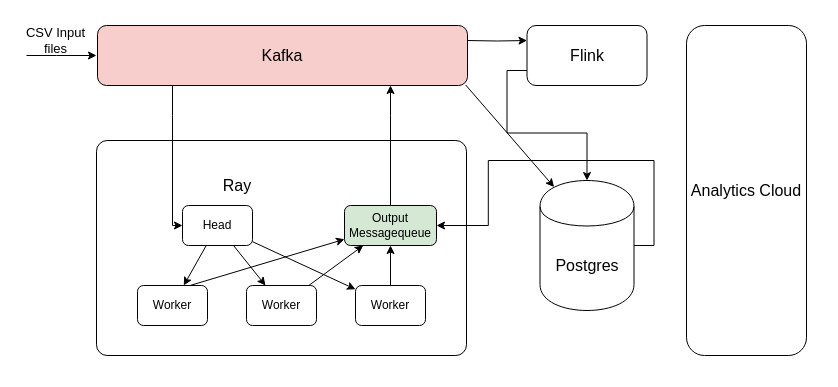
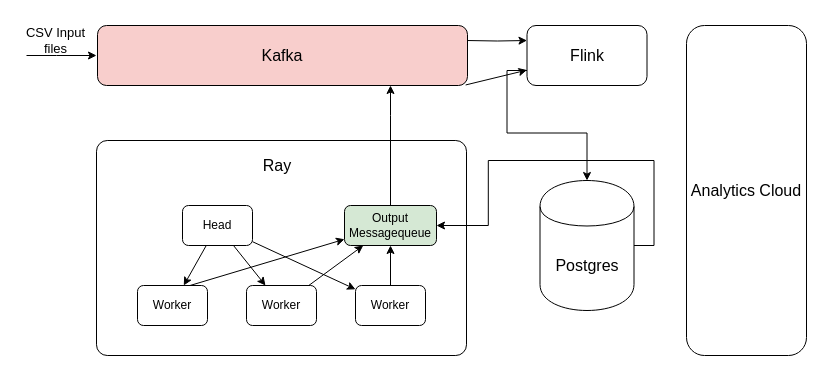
(509, 135) -> (493, 78)
(173, 157) -> none
(238, 186) -> (278, 166)
